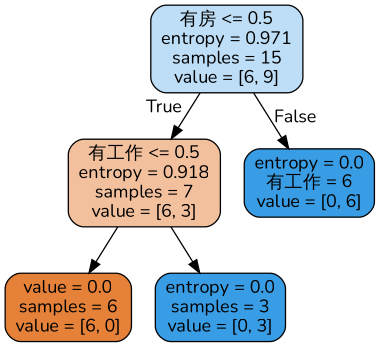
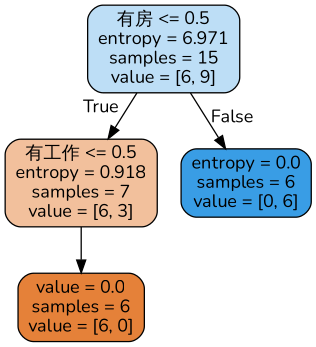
(227, 49) -> (164, 49)
(309, 183) -> (246, 183)
(220, 307) -> none
